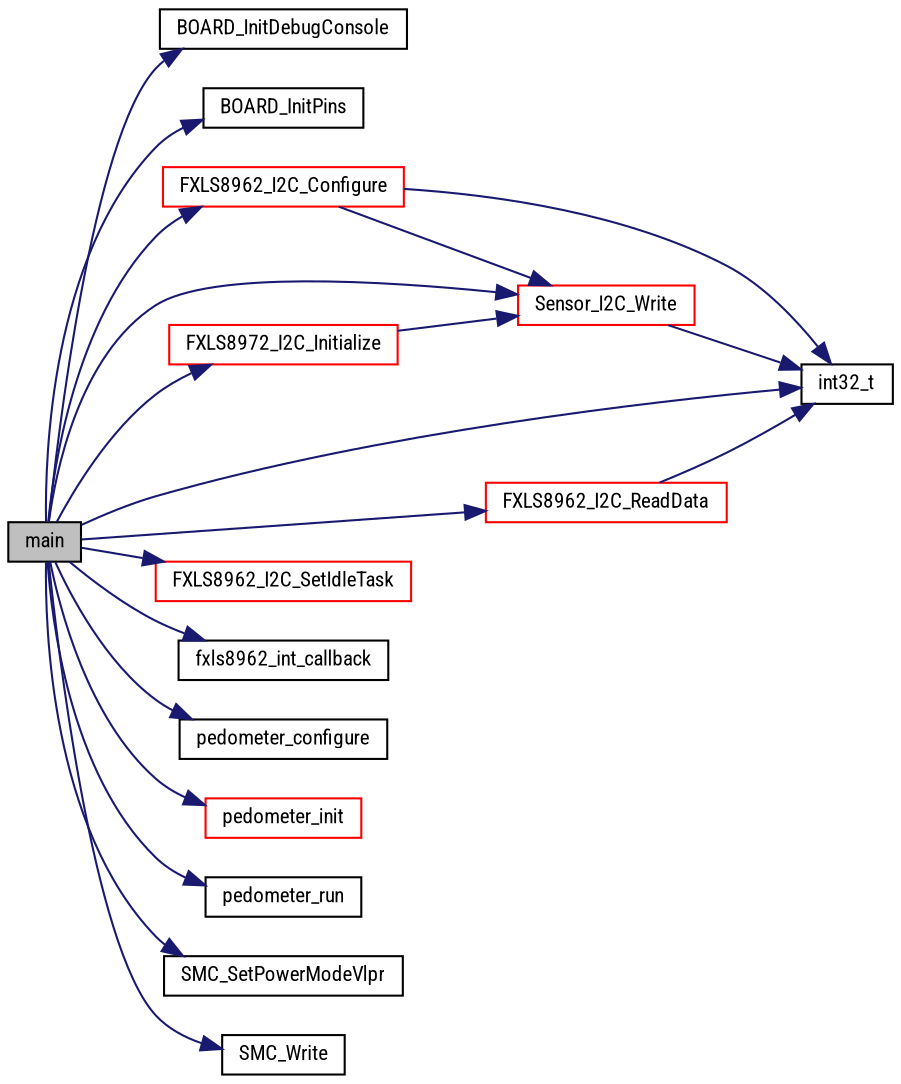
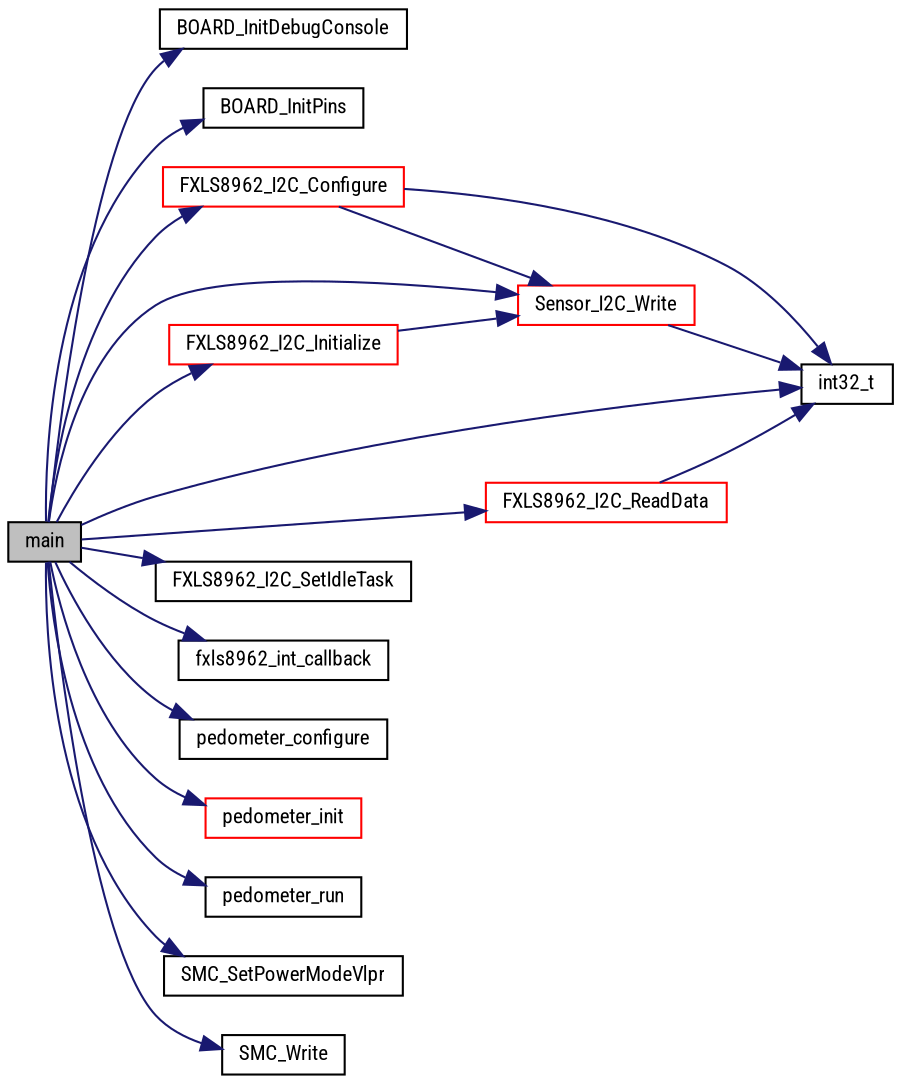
(283, 345) -> (283, 345)
(283, 581) -> (283, 581)
